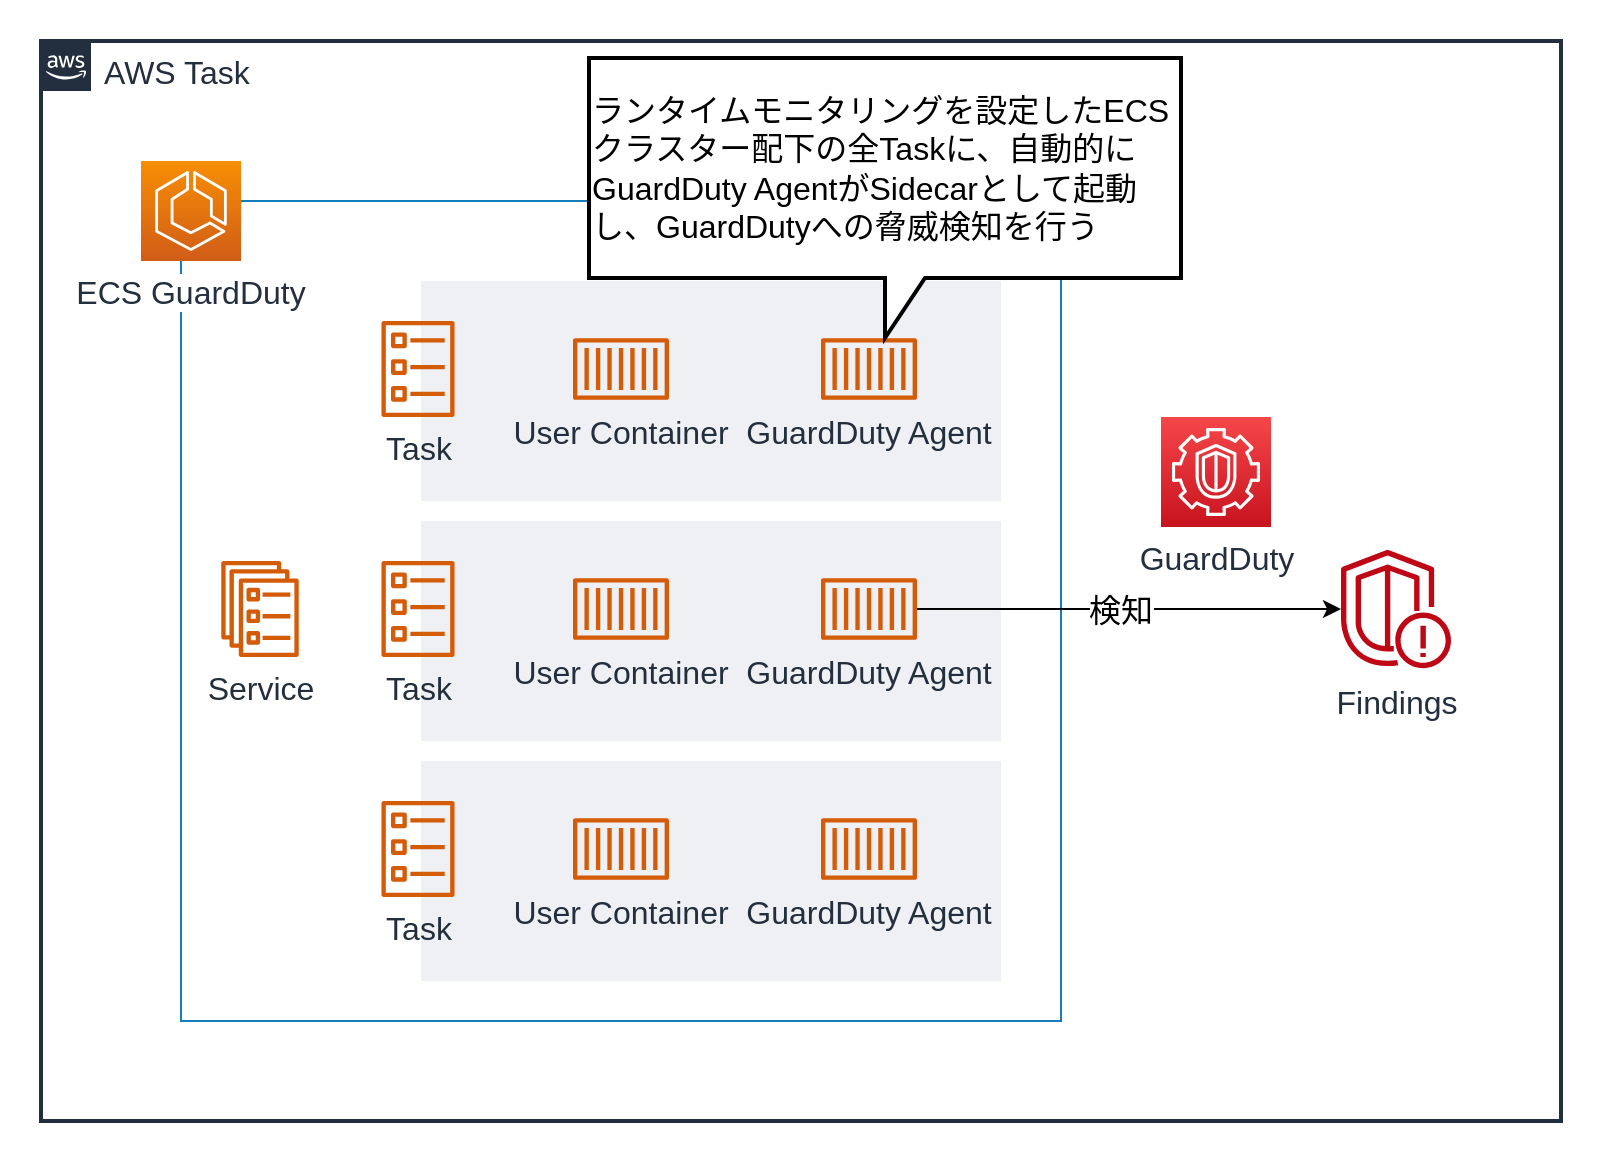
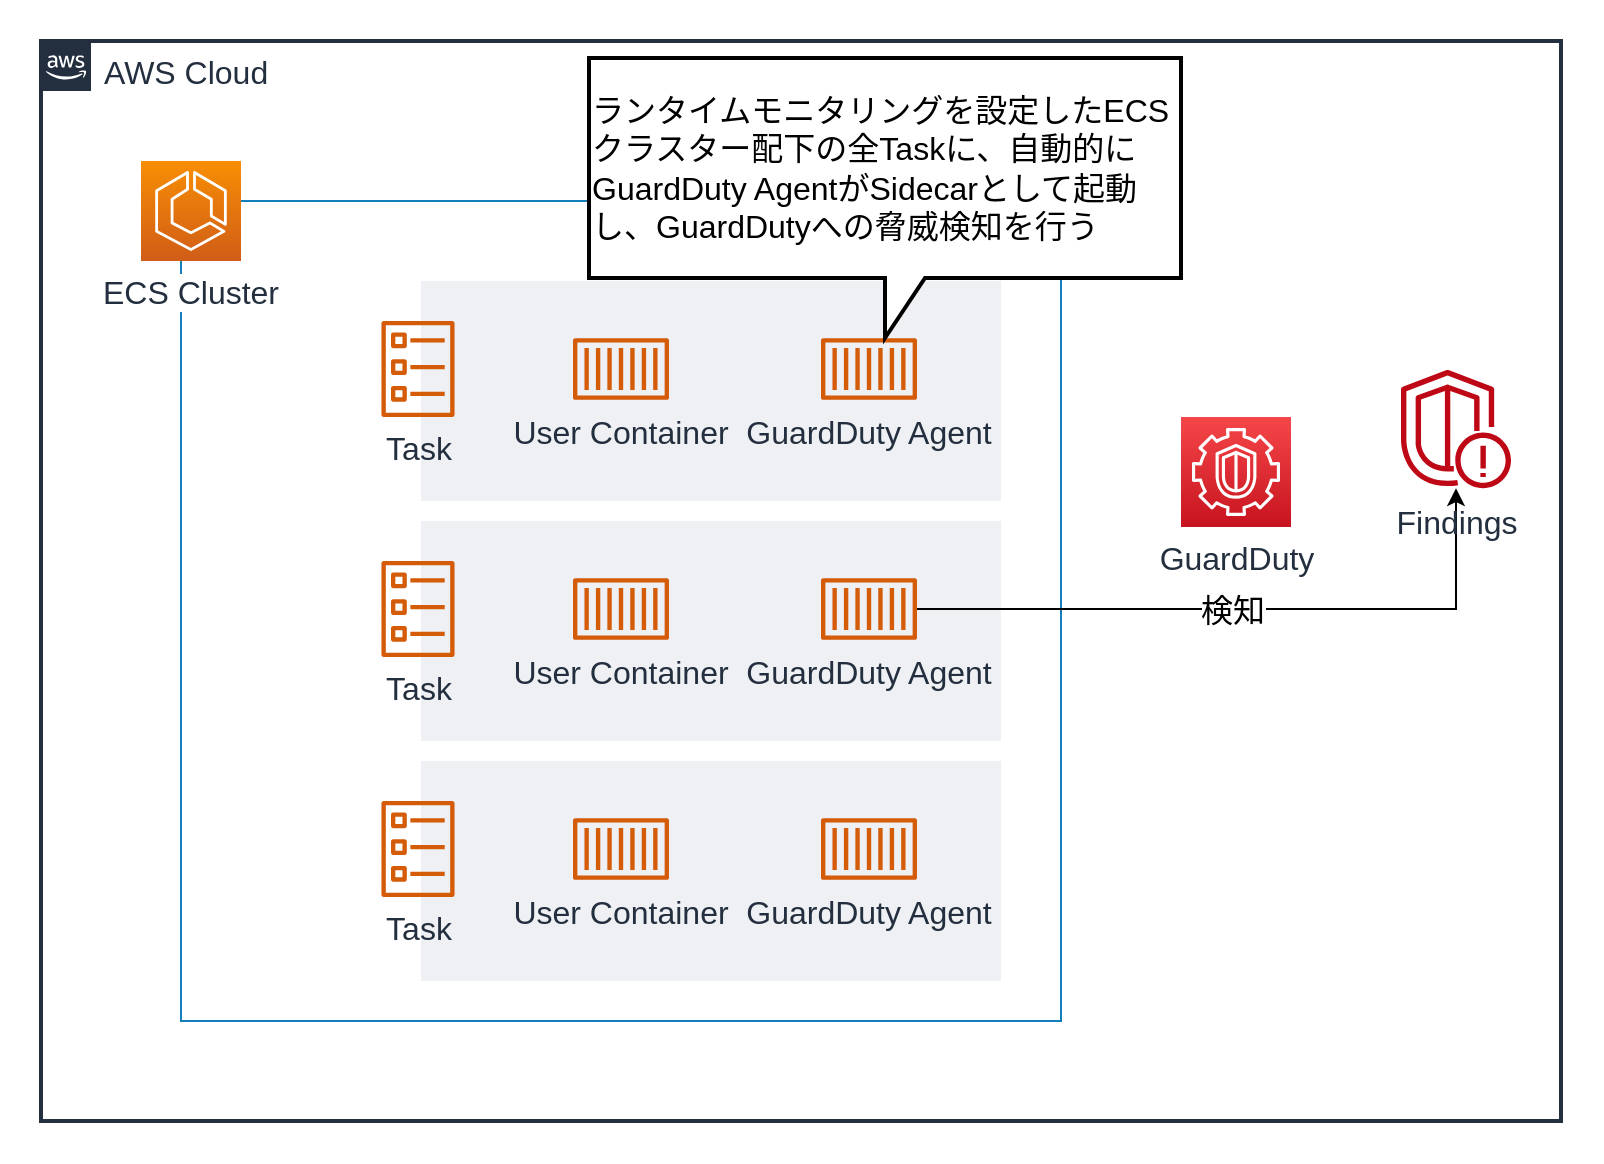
(173, 74) -> (177, 74)
(192, 294) -> (192, 294)
(1216, 472) -> (1236, 472)
(260, 609) -> none
(1396, 609) -> (1456, 429)
